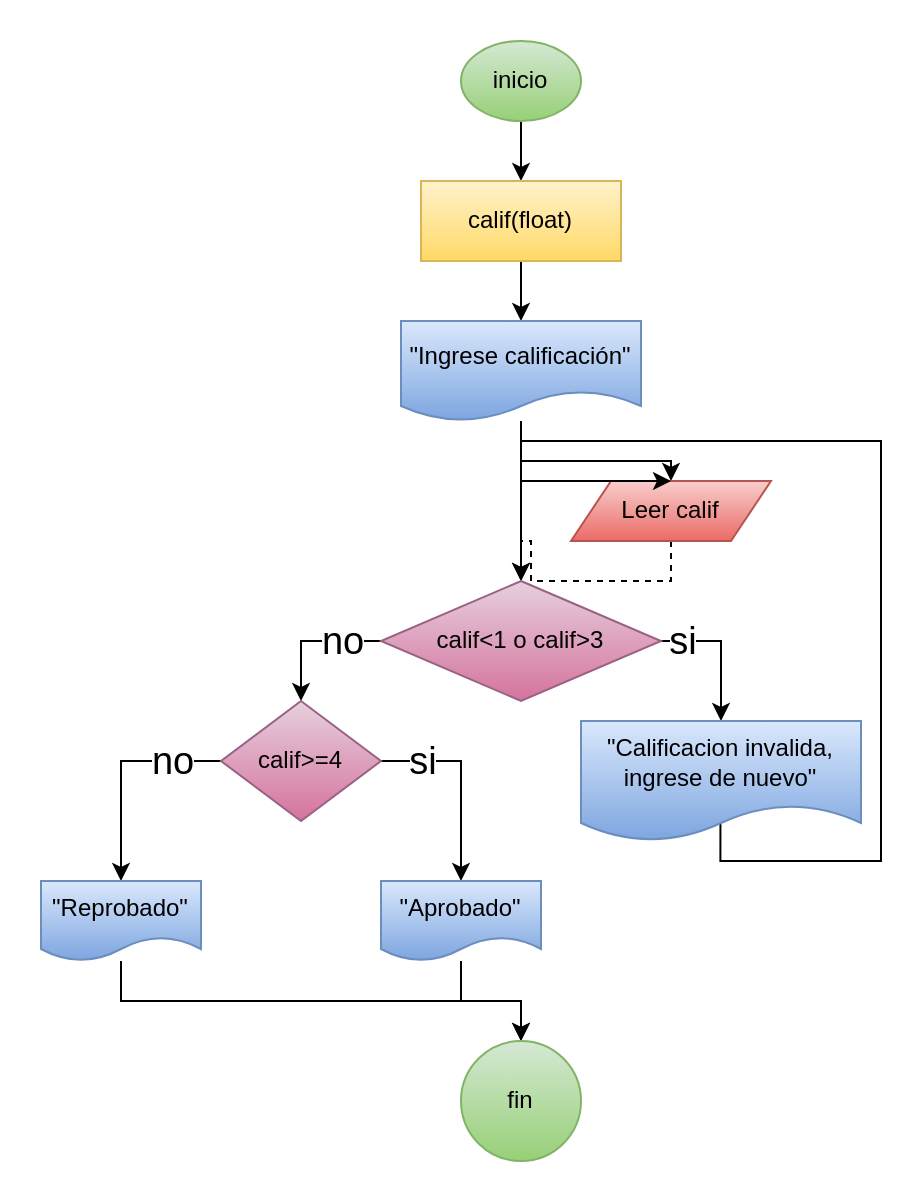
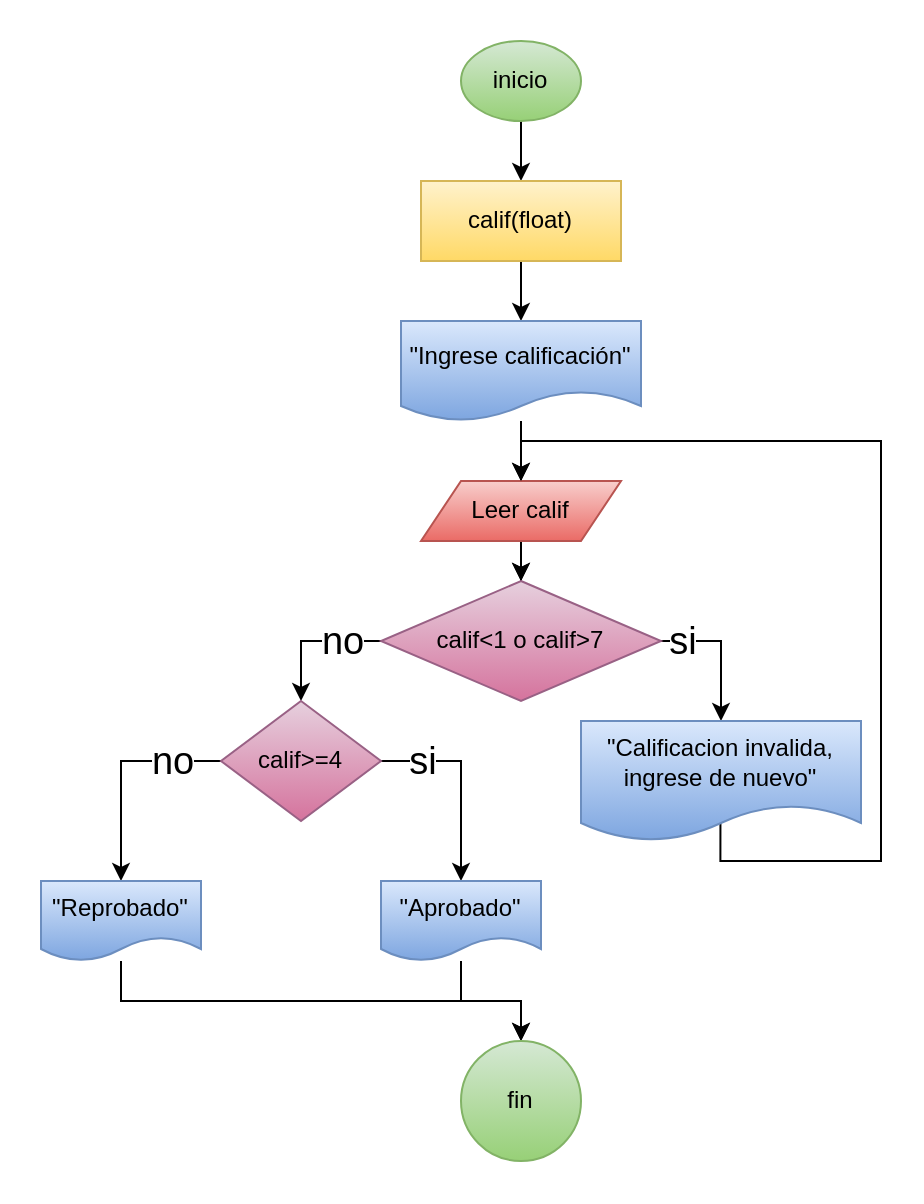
(671, 511) -> (521, 511)
(521, 641) -> (521, 641)
